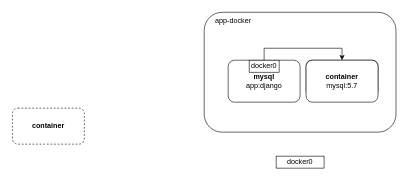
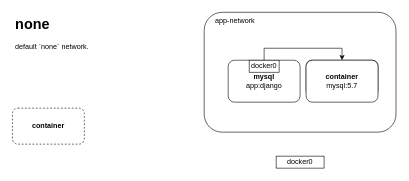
(226, 21) -> (228, 21)
none -> (69, 36)
